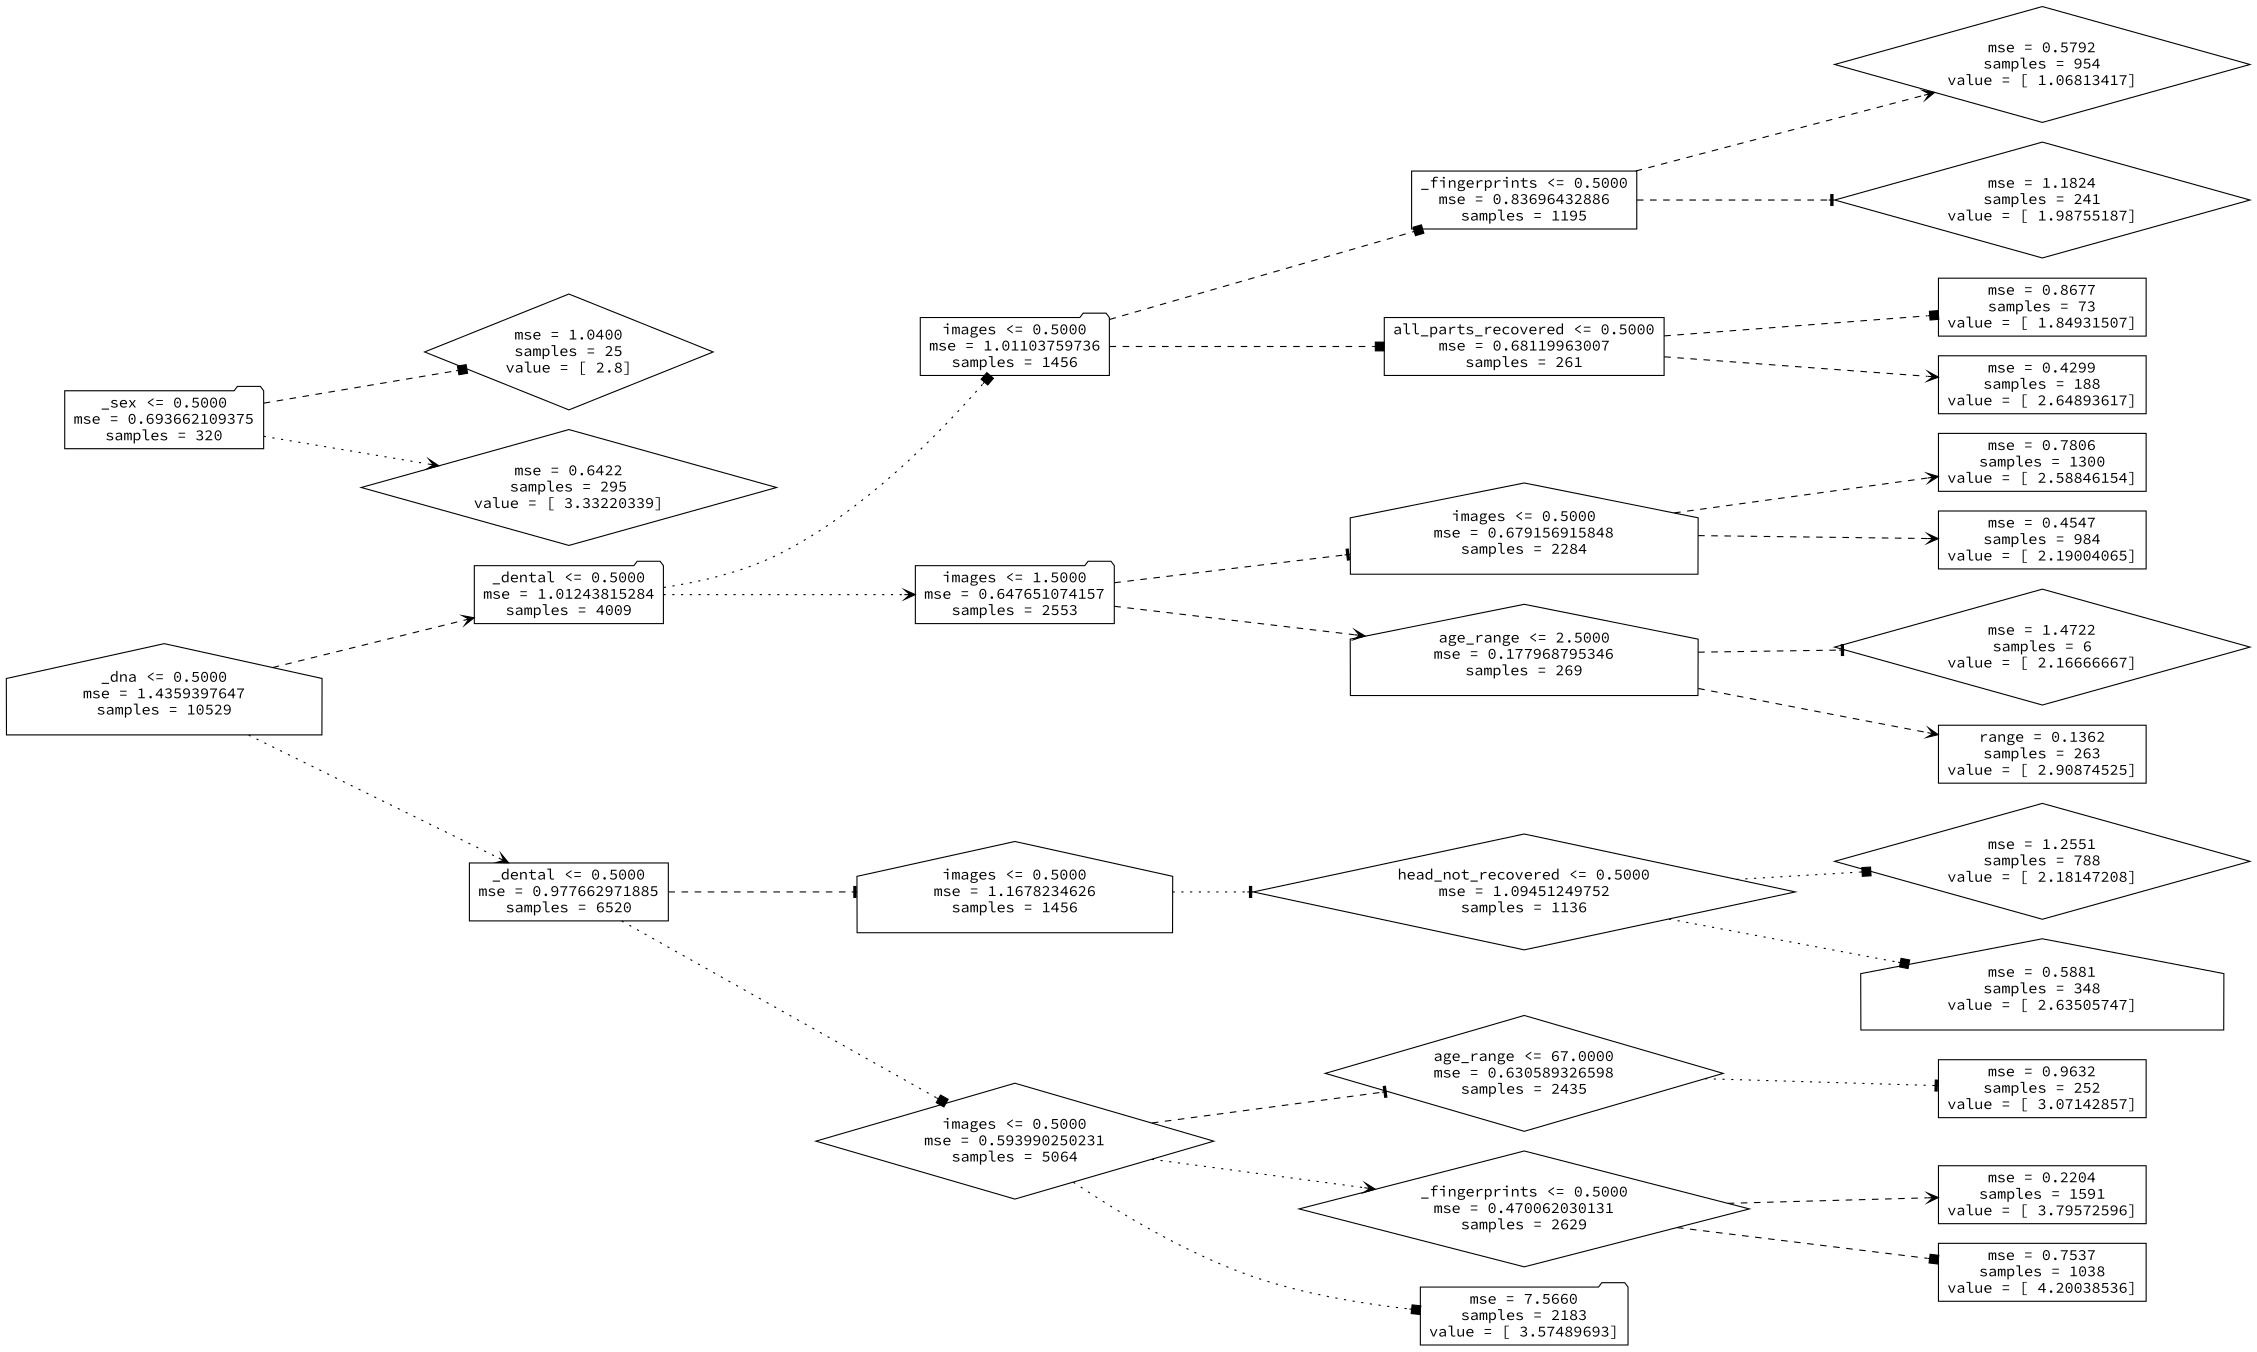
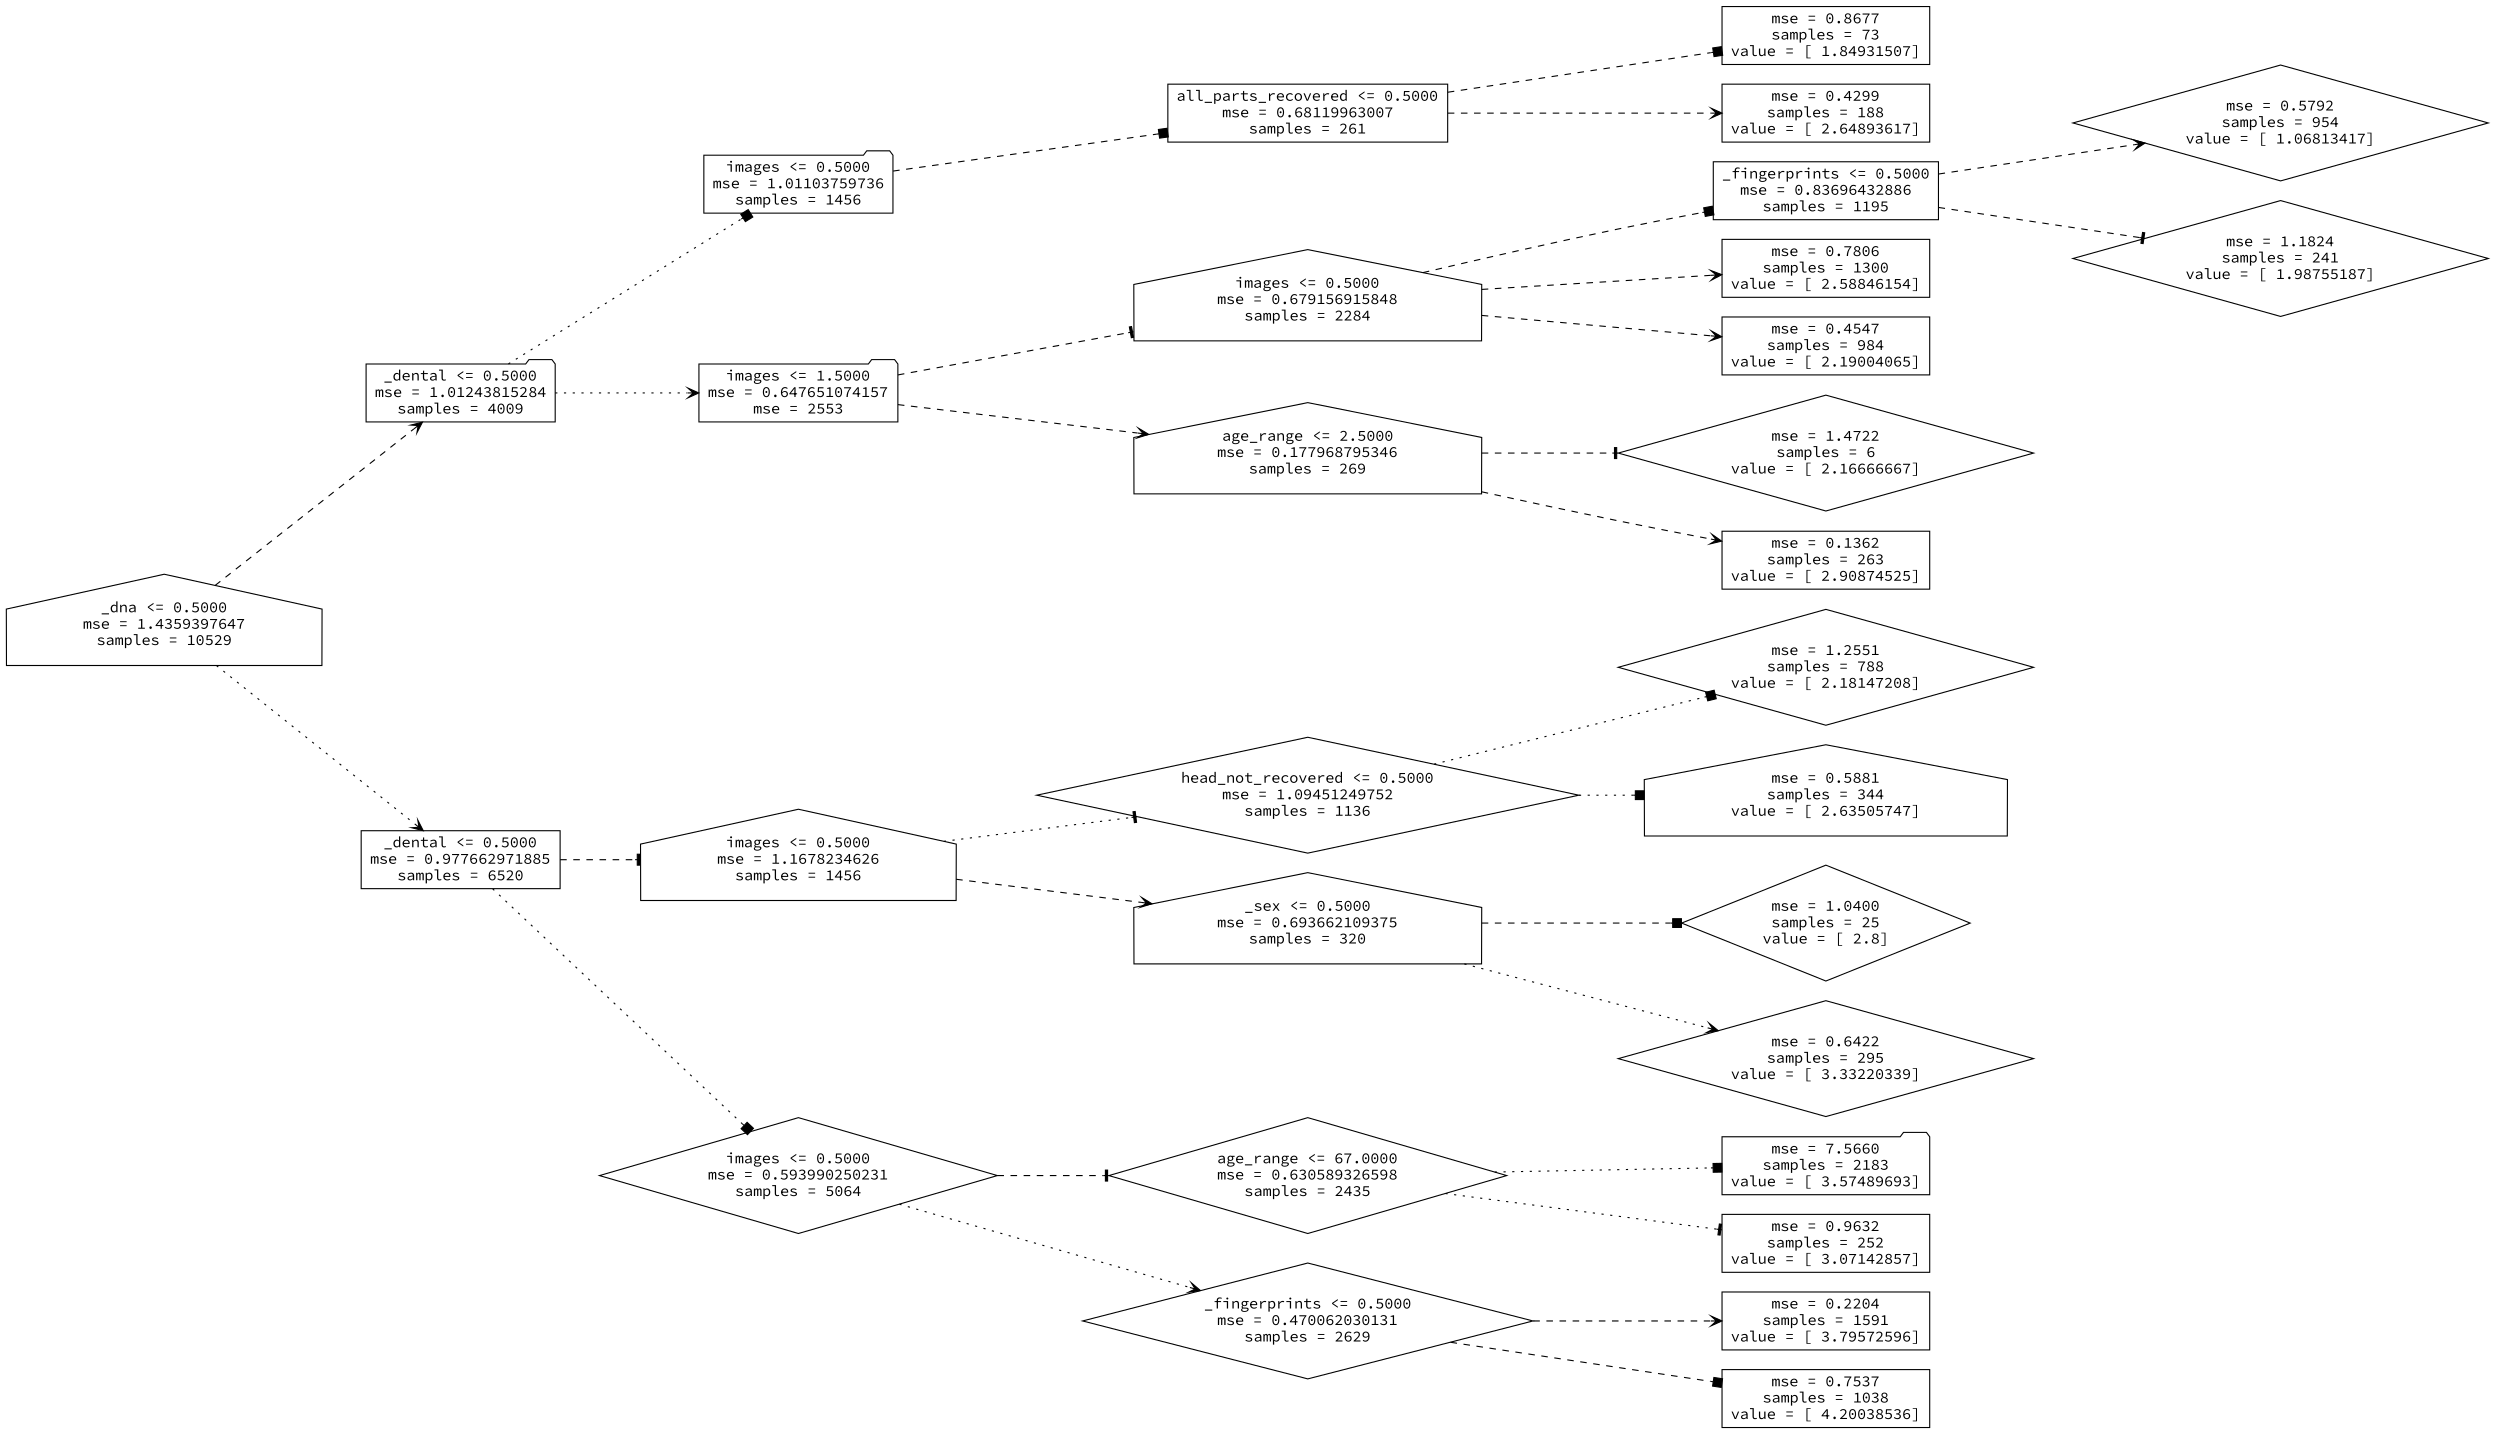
(1261, 276) -> (1562, 241)
(164, 420) -> (1308, 923)
(1015, 595) -> (798, 393)
(2042, 754) -> (1826, 560)
none -> (1049, 891)
(2042, 989) -> (1826, 795)
(1233, 1269) -> (1603, 1170)
